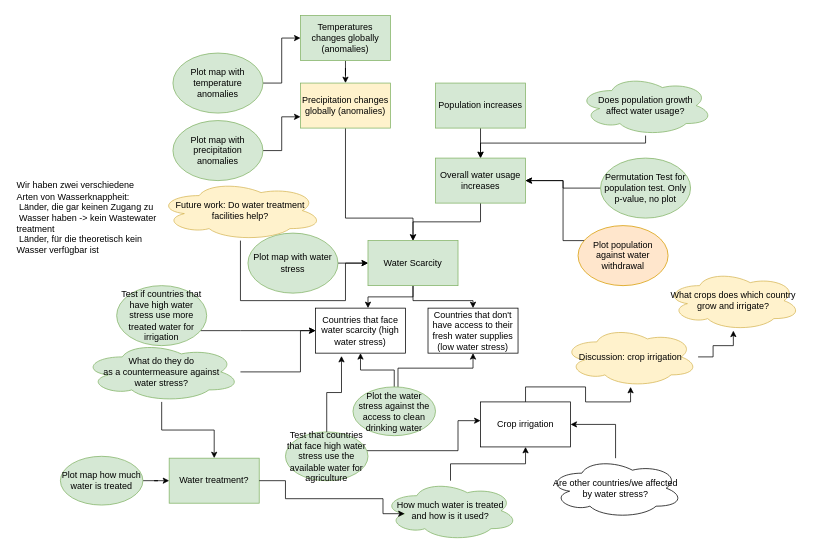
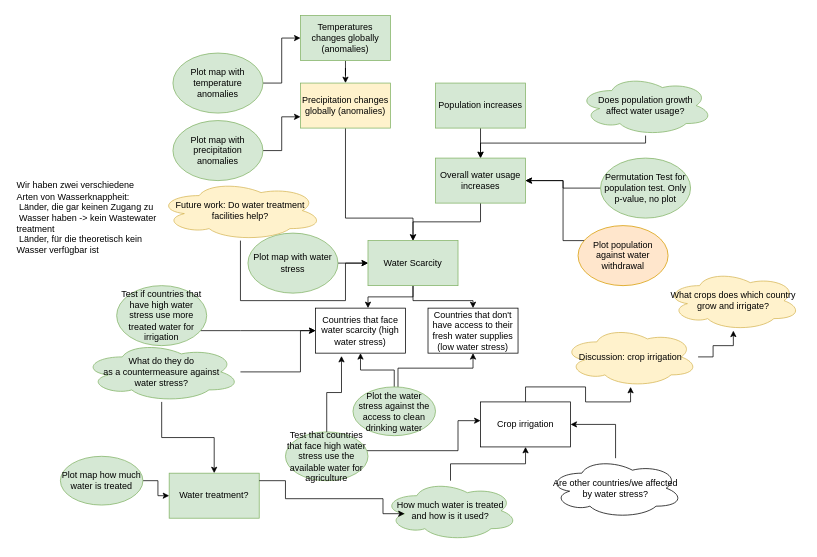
(214, 480) -> (214, 495)
